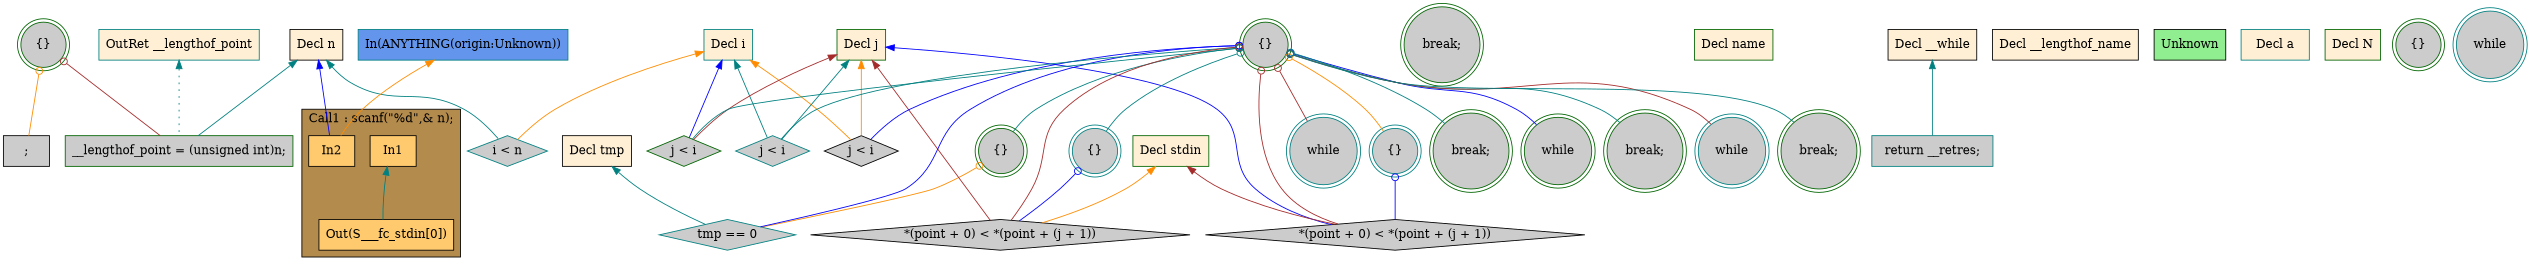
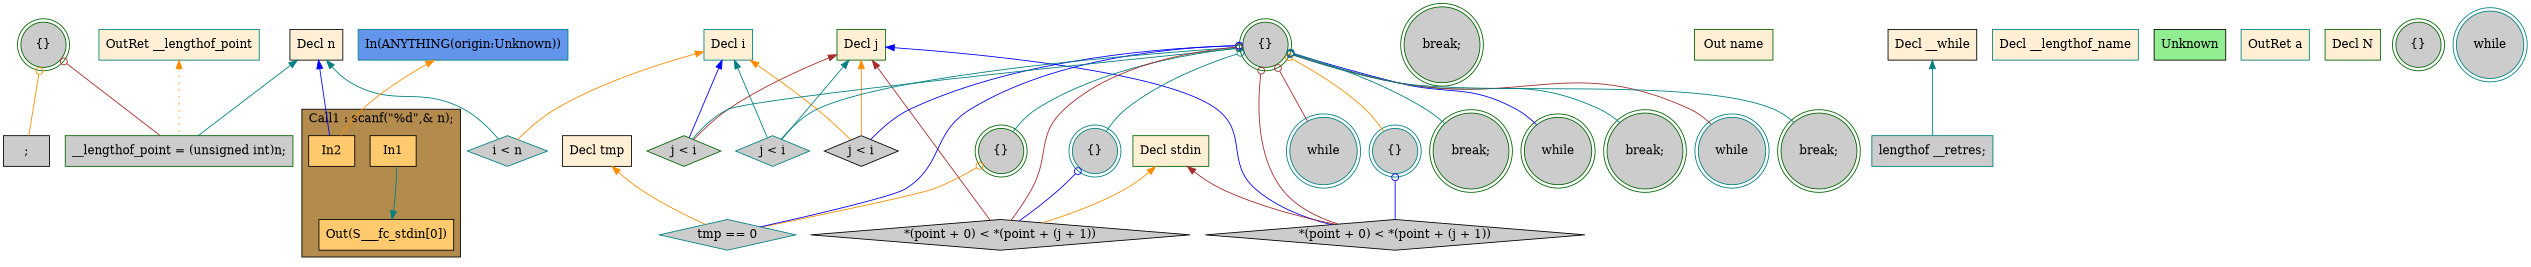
(1734, 45) -> (1734, 45)
(2065, 45) -> (2065, 45)
(2275, 45) -> (2275, 45)
(179, 102) -> (179, 102)
(1932, 151) -> (1932, 151)
(384, 197) -> (396, 189)
(660, 201) -> (660, 201)
